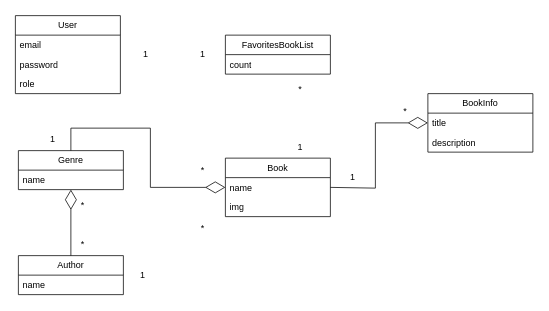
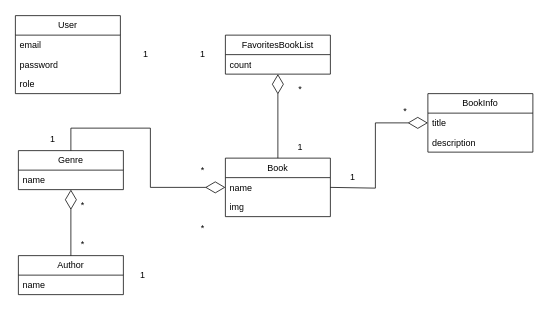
none -> (278, 125)
